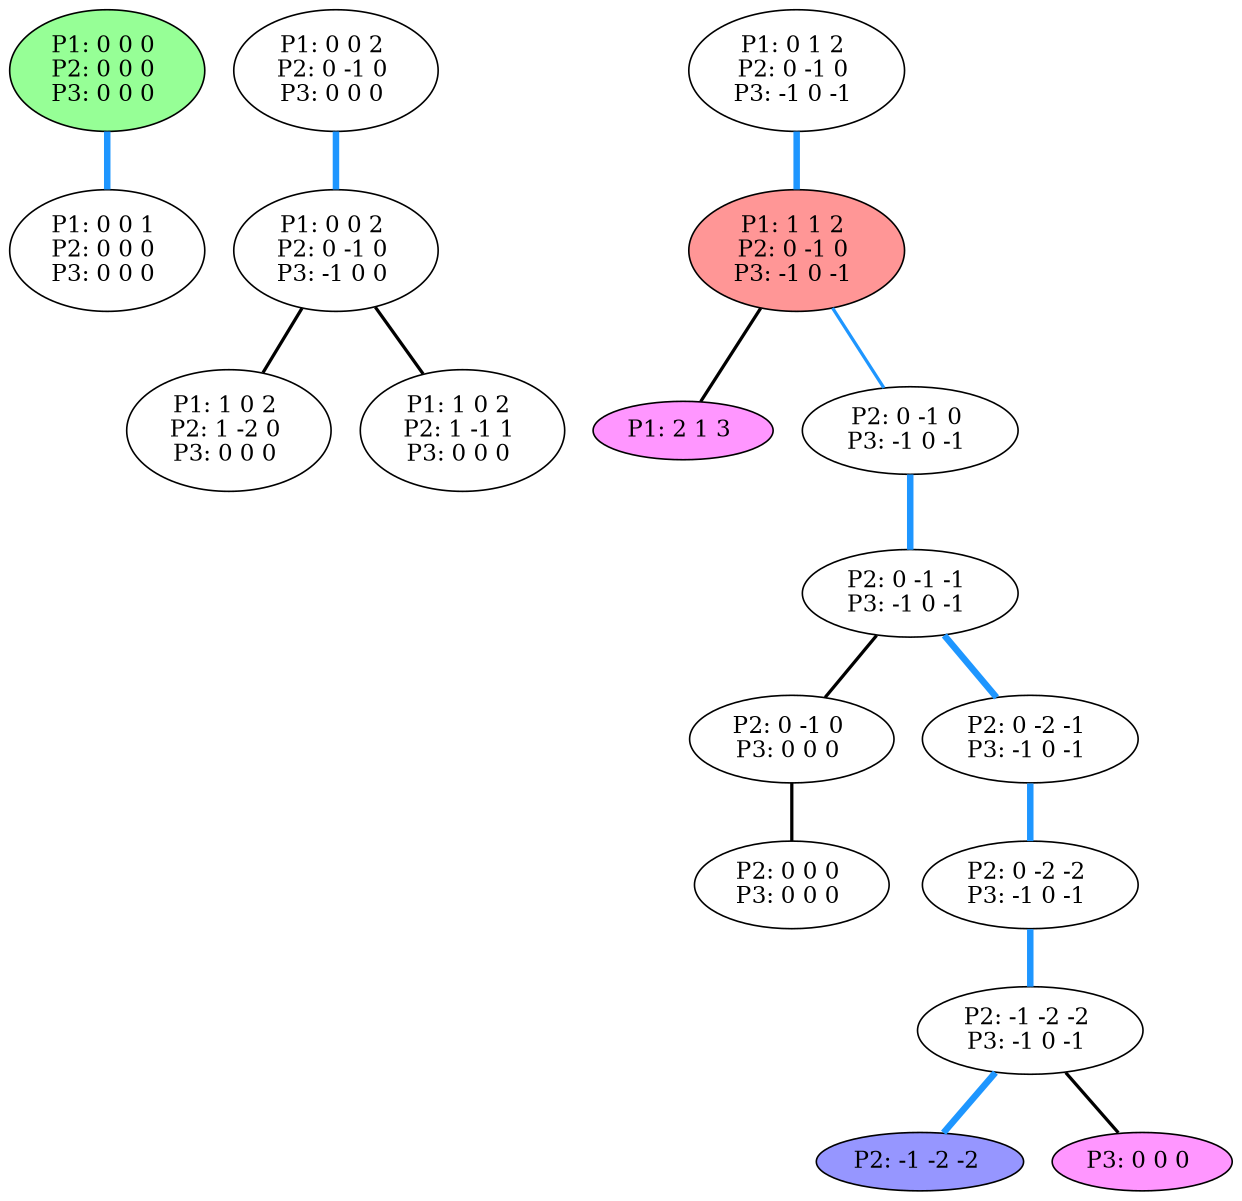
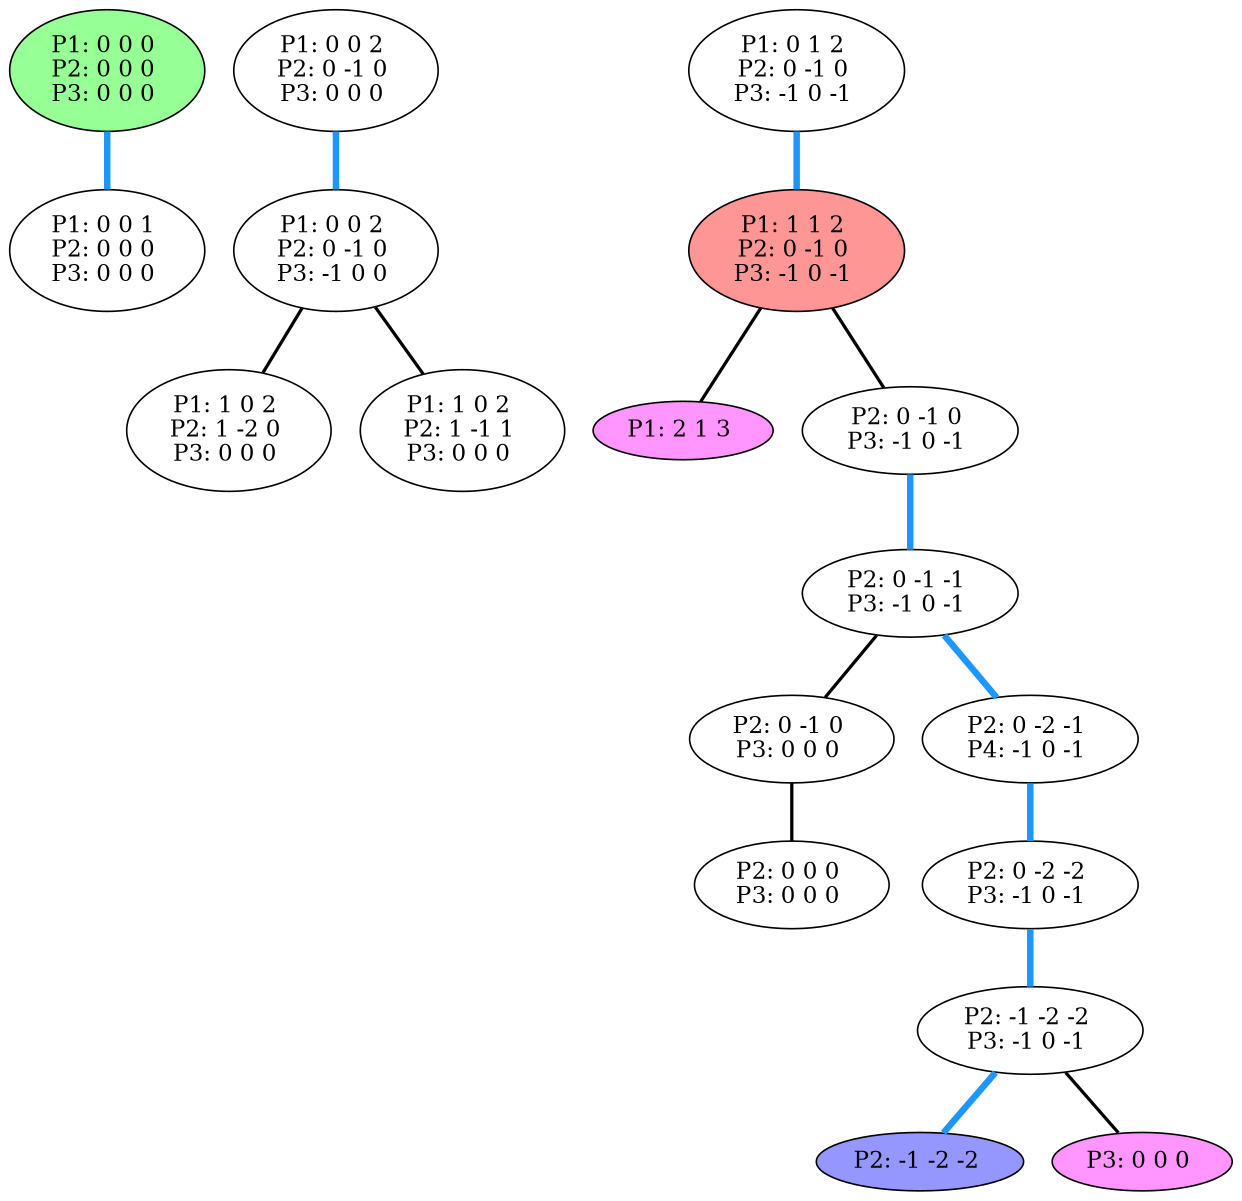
(858, 348) -> (858, 348)
(1030, 739) -> (1030, 739)
